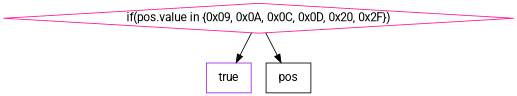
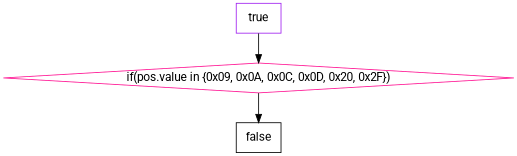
(246, 44) -> (259, 44)
(288, 78) -> (259, 138)
